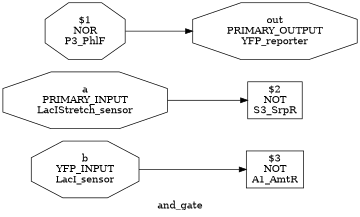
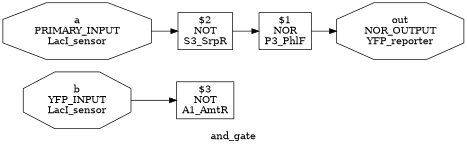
(85, 31) -> (285, 31)
none -> (242, 31)
(275, 31) -> (400, 31)
(85, 100) -> (77, 31)
